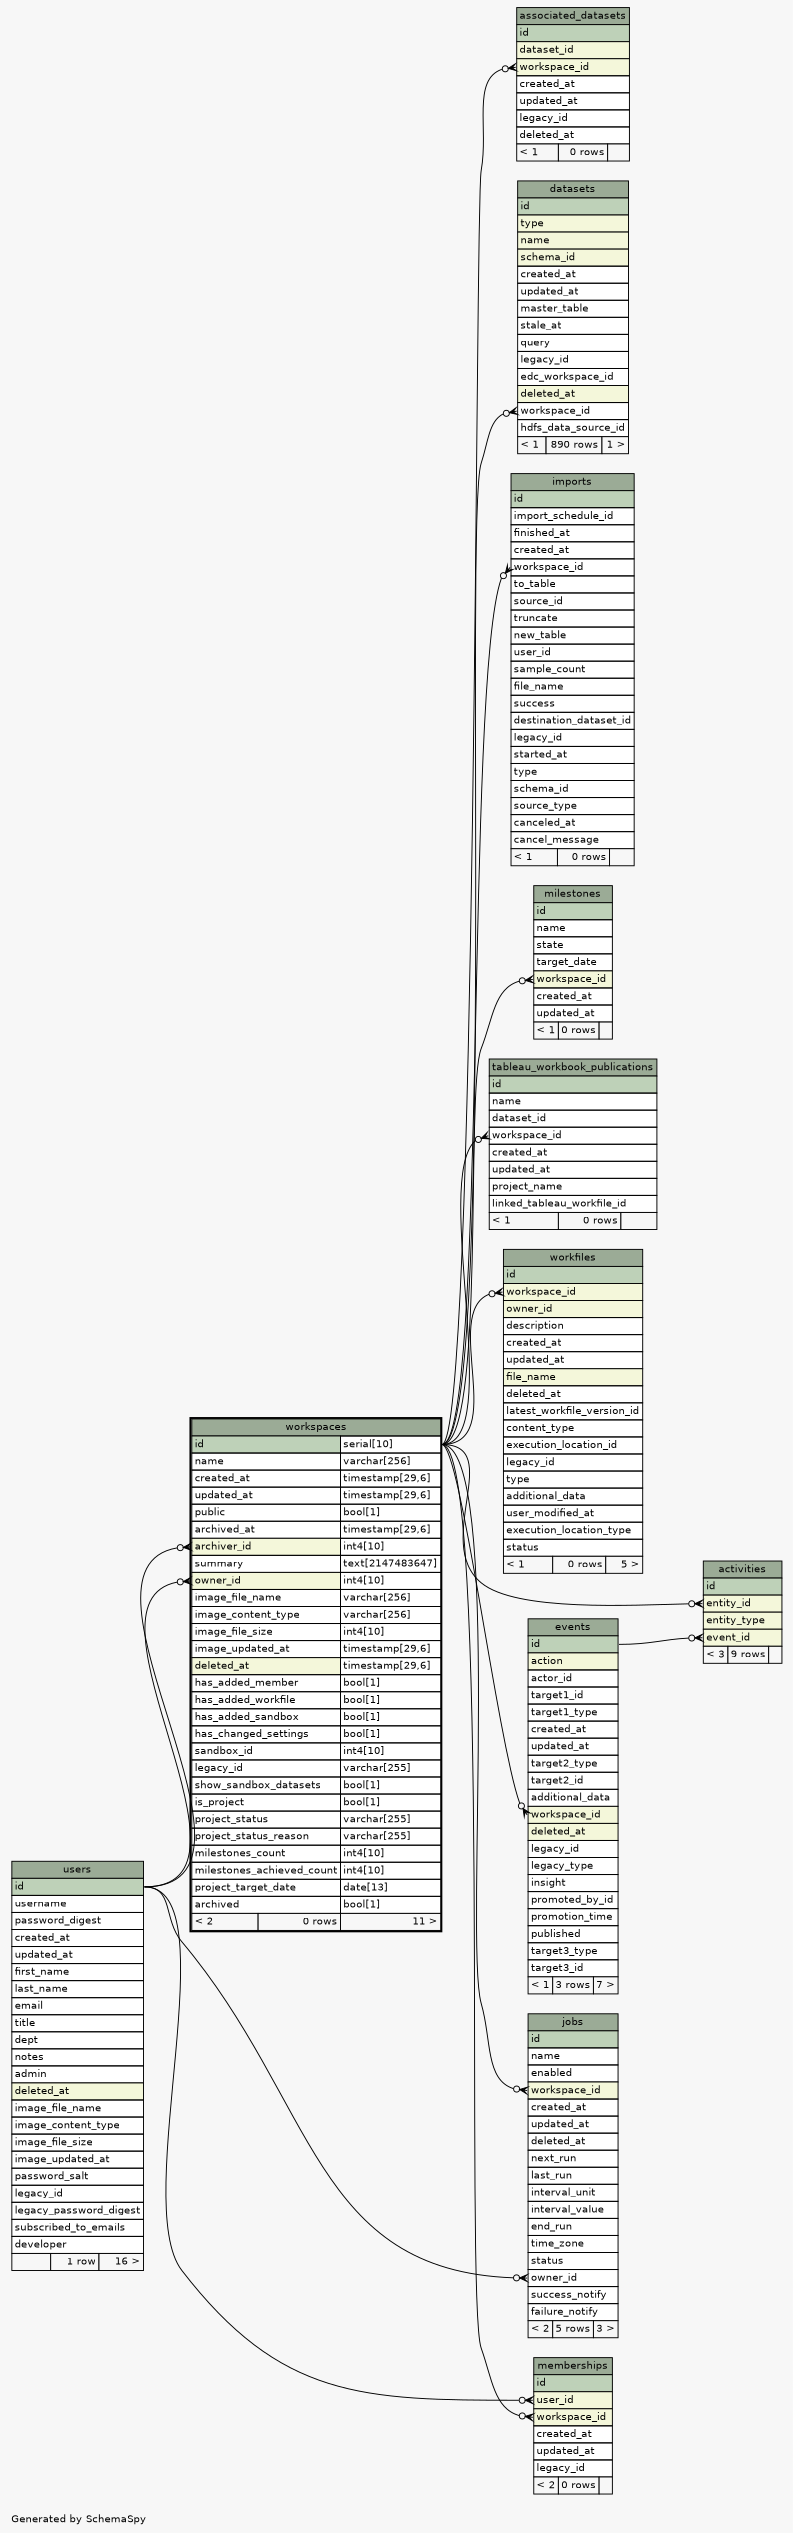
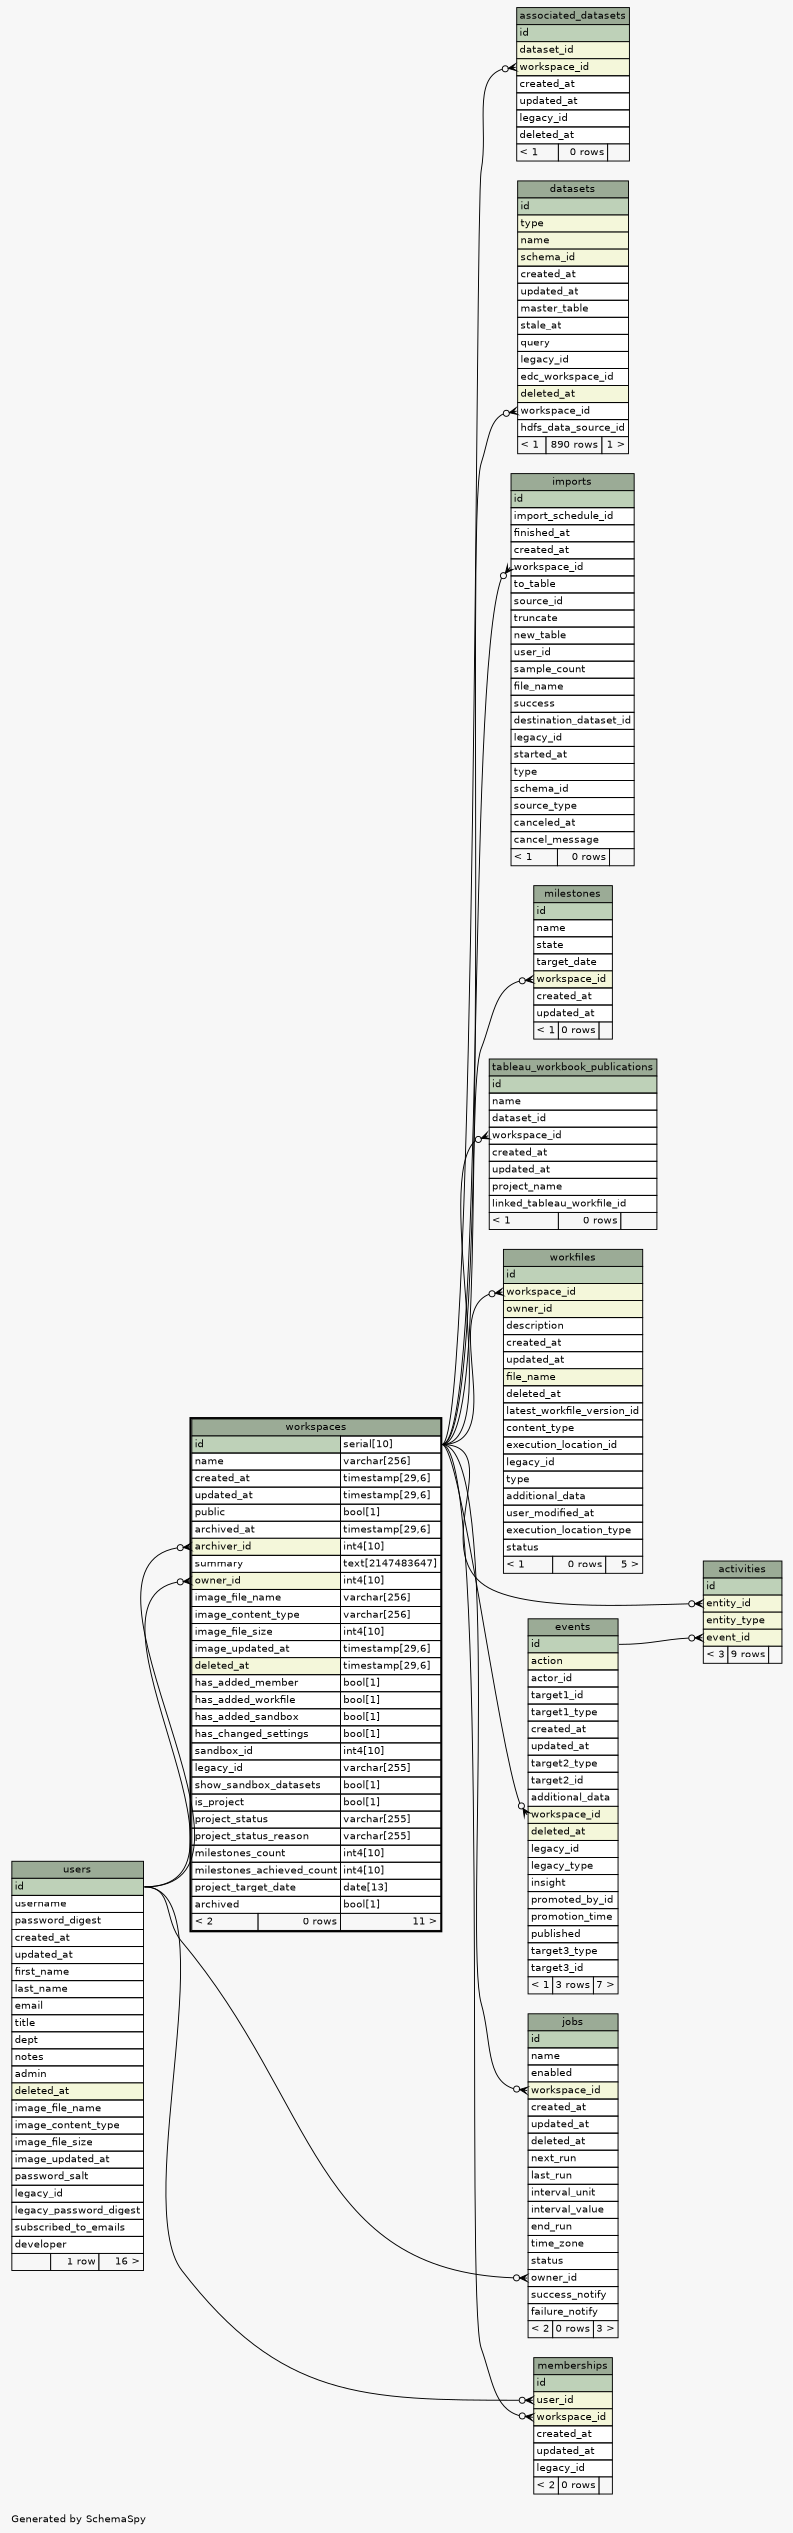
(573, 2329) -> (573, 2329)
